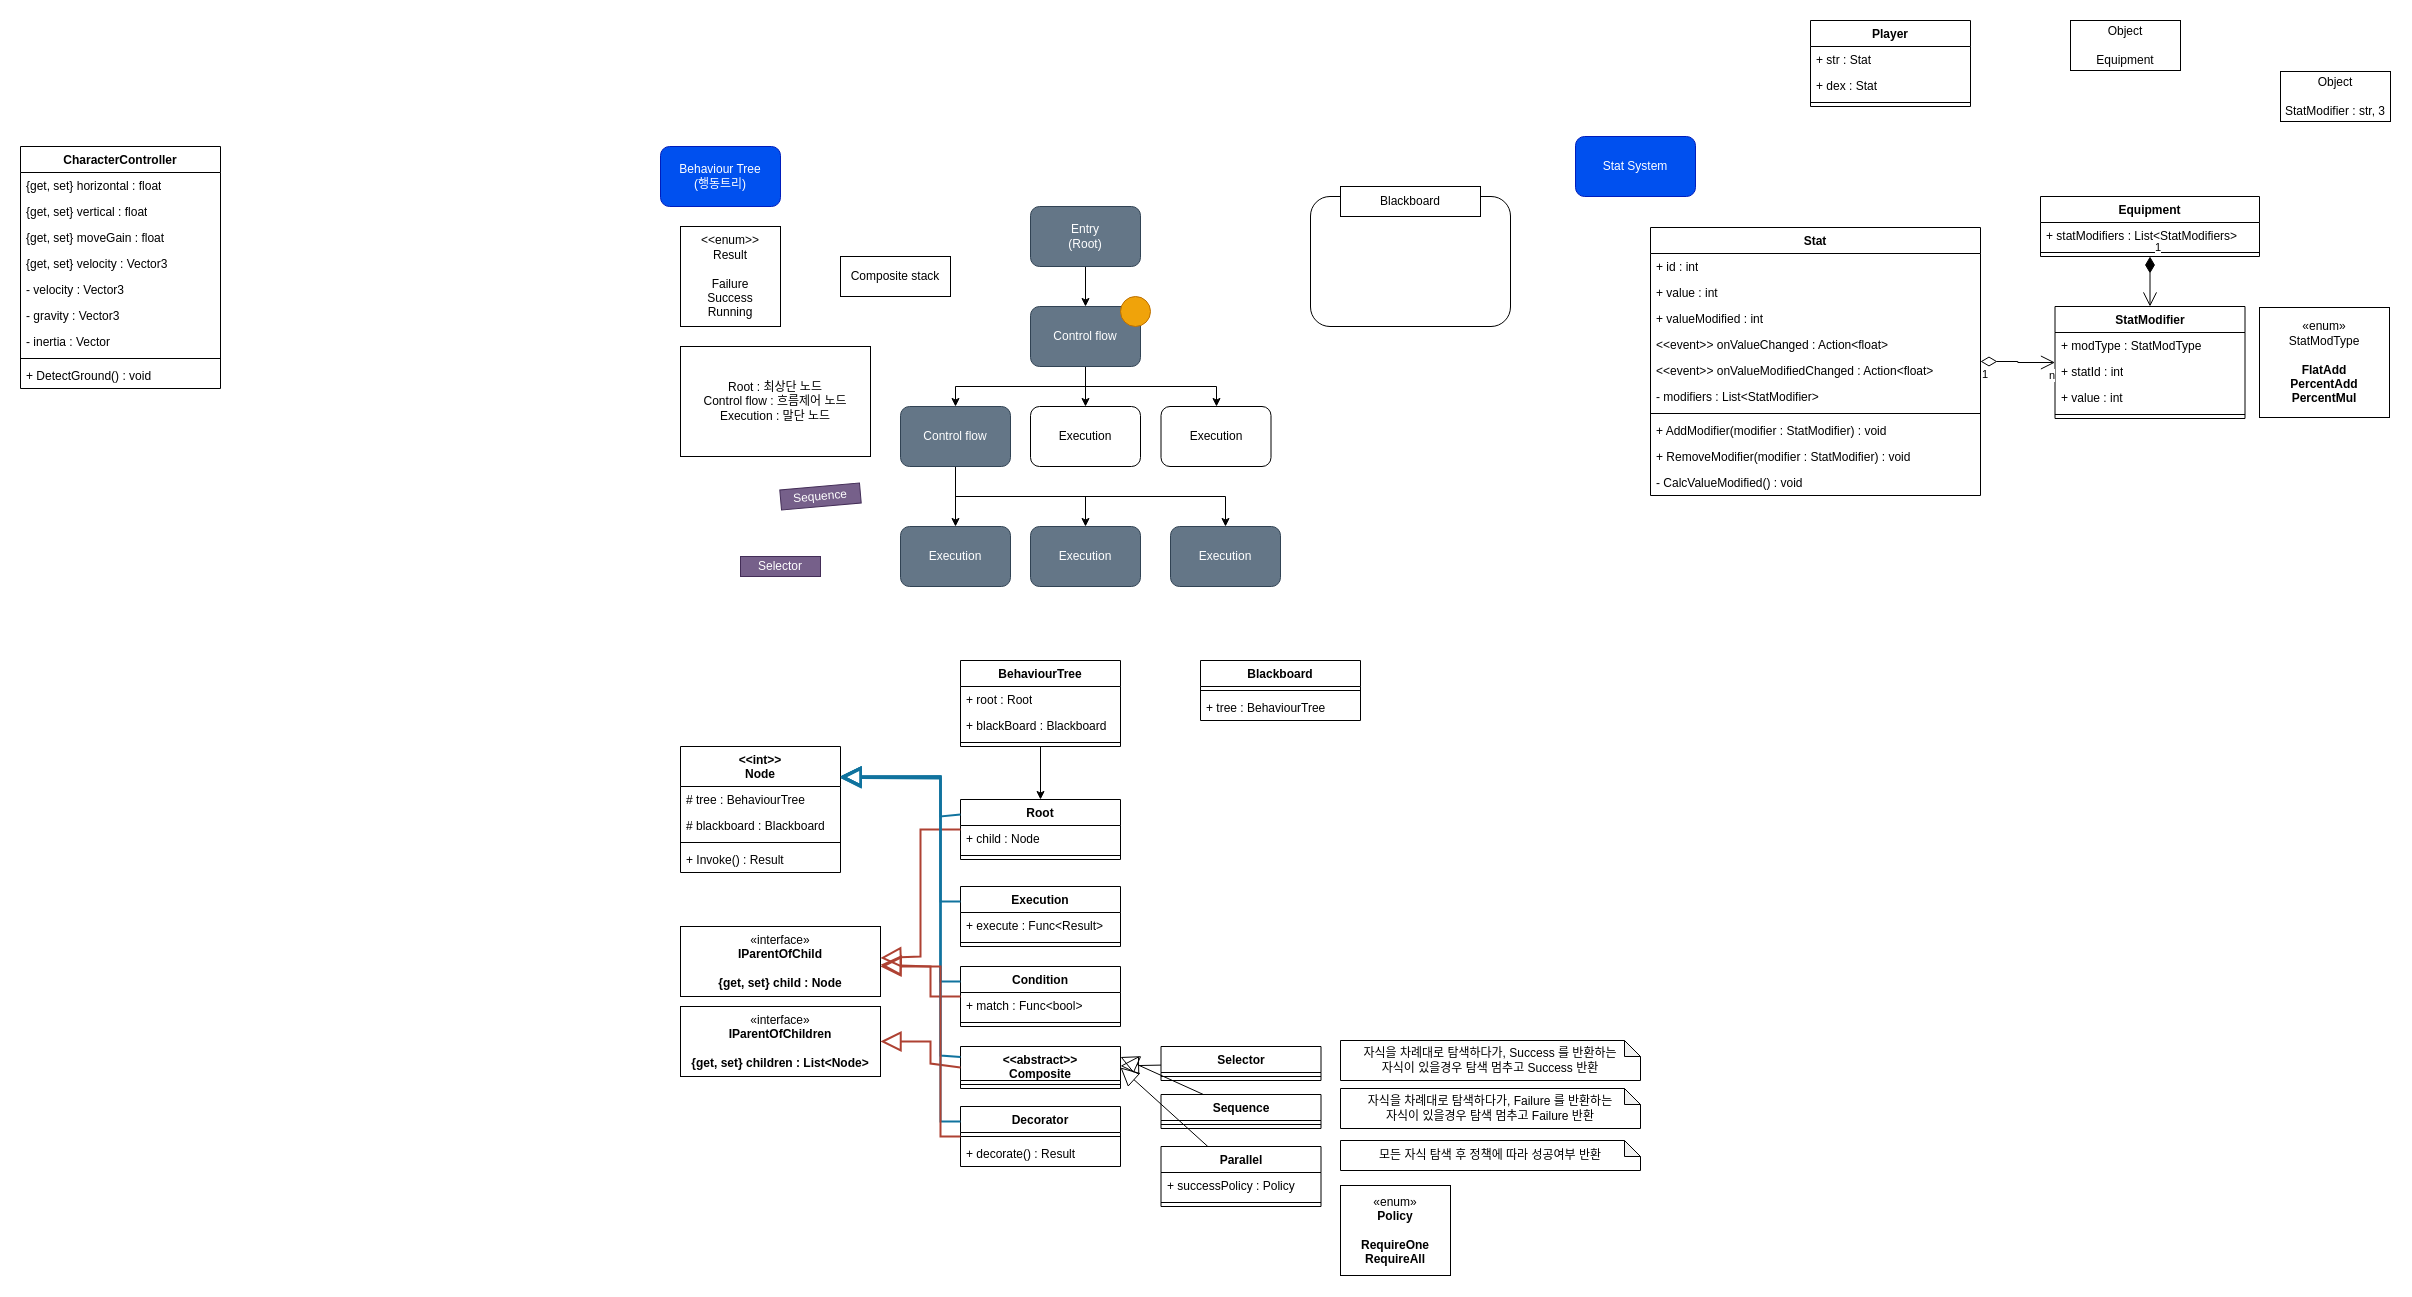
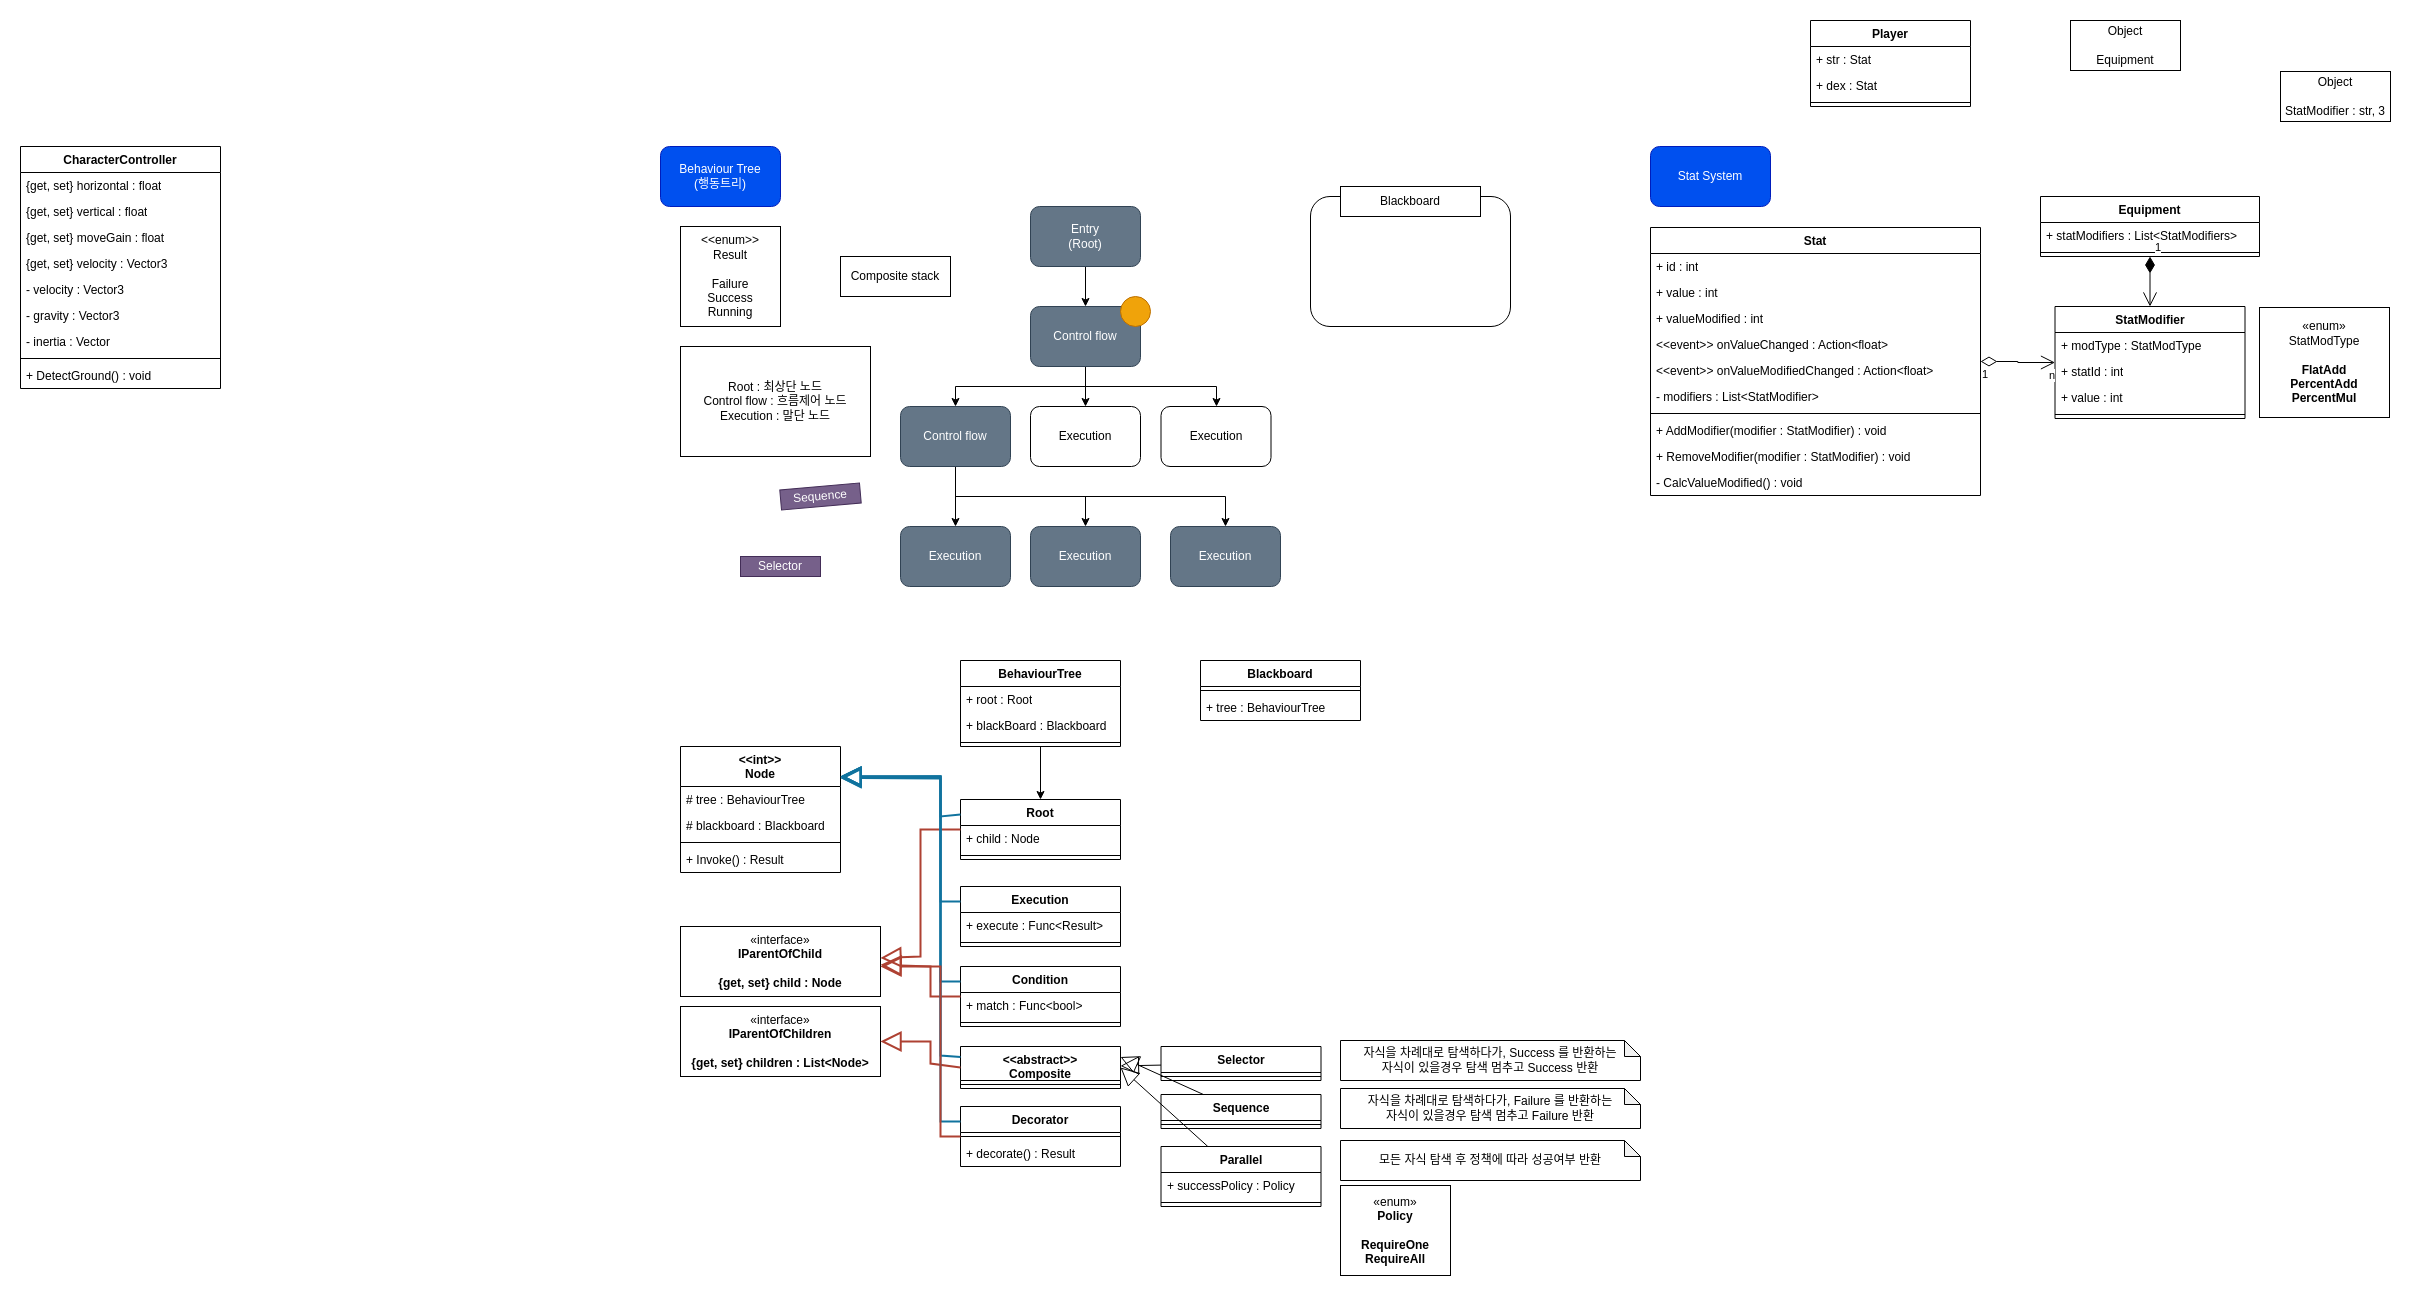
(1636, 167) -> (1711, 177)
(1491, 1156) -> (1491, 1161)
